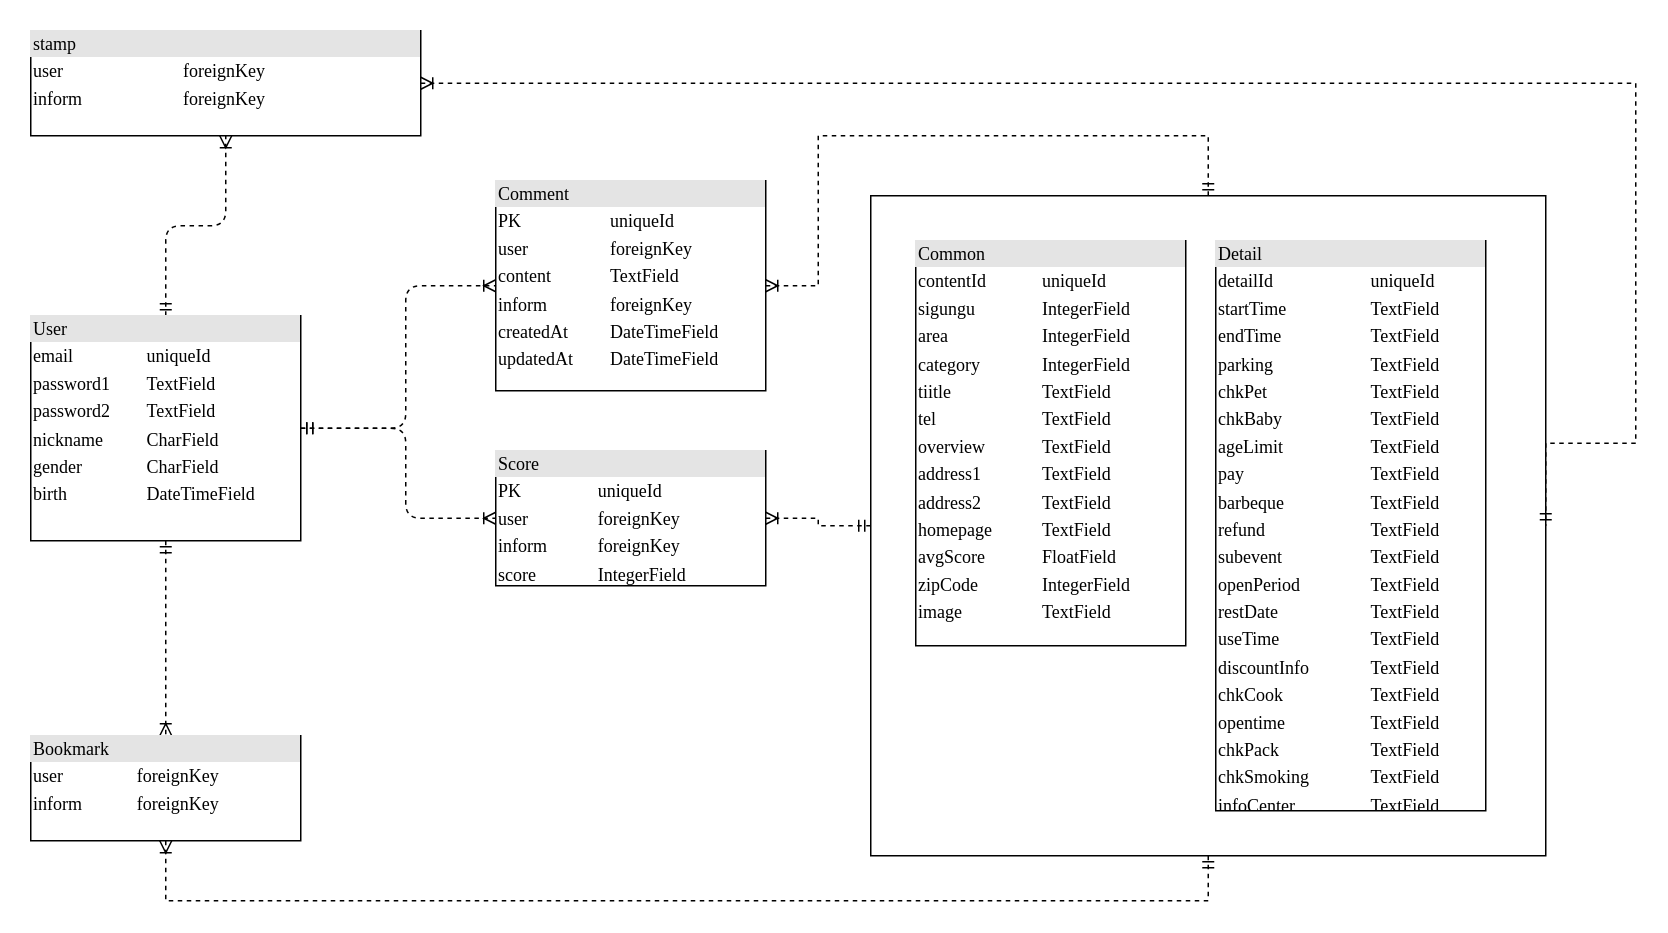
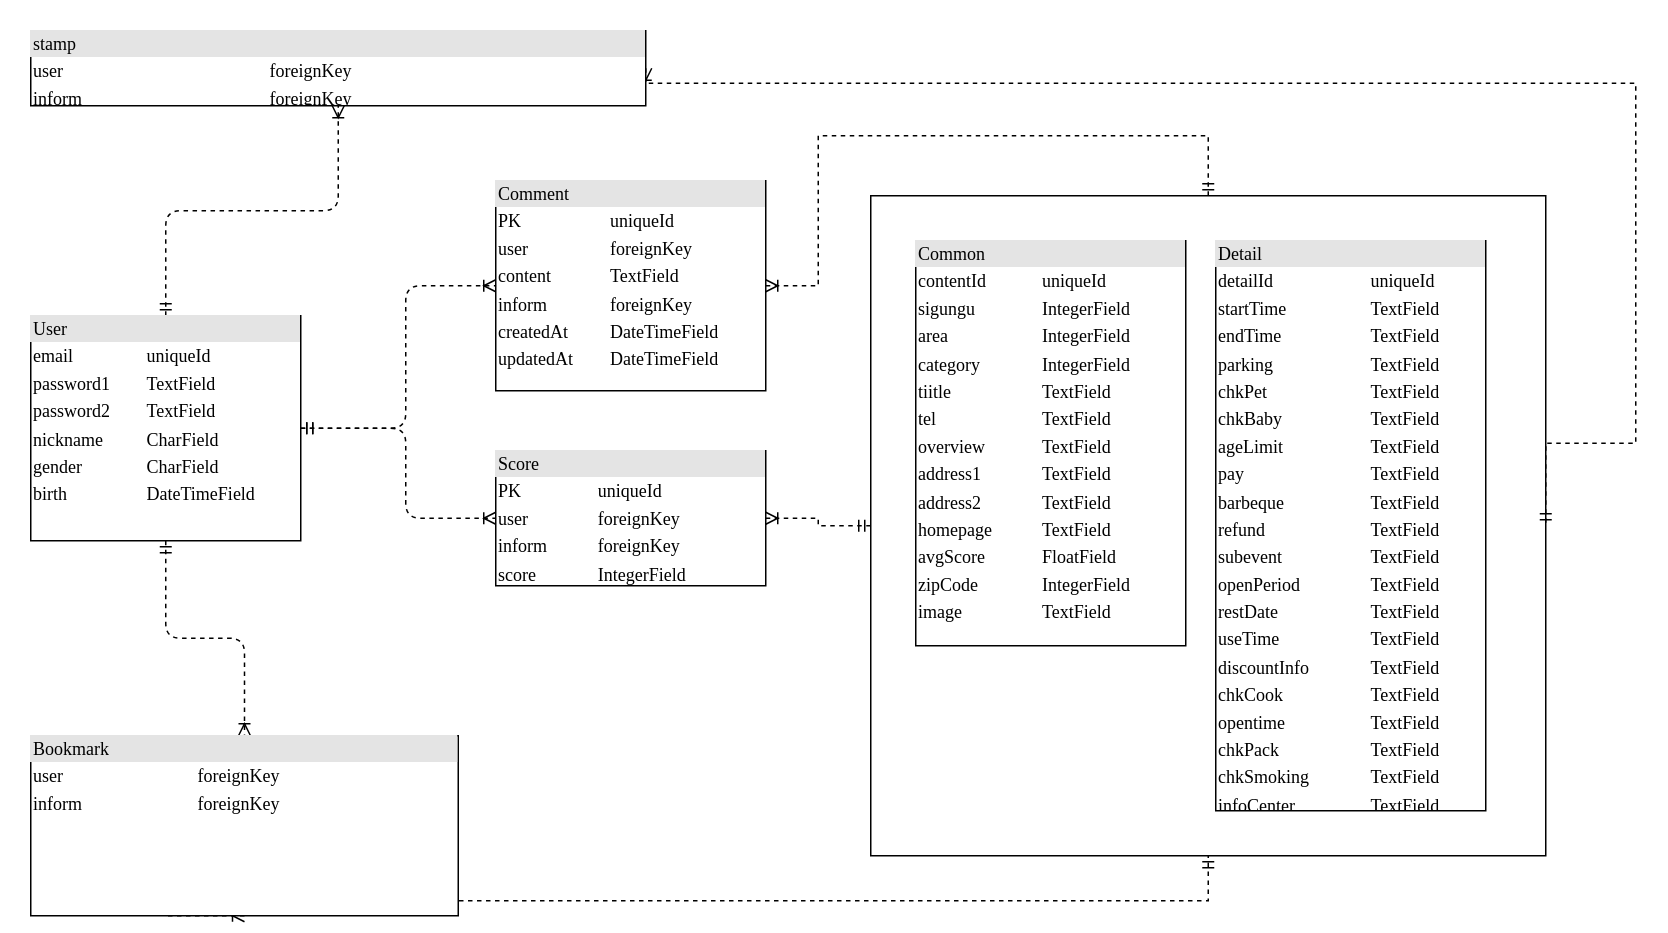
(226, 83) -> (338, 68)
(166, 788) -> (245, 826)
